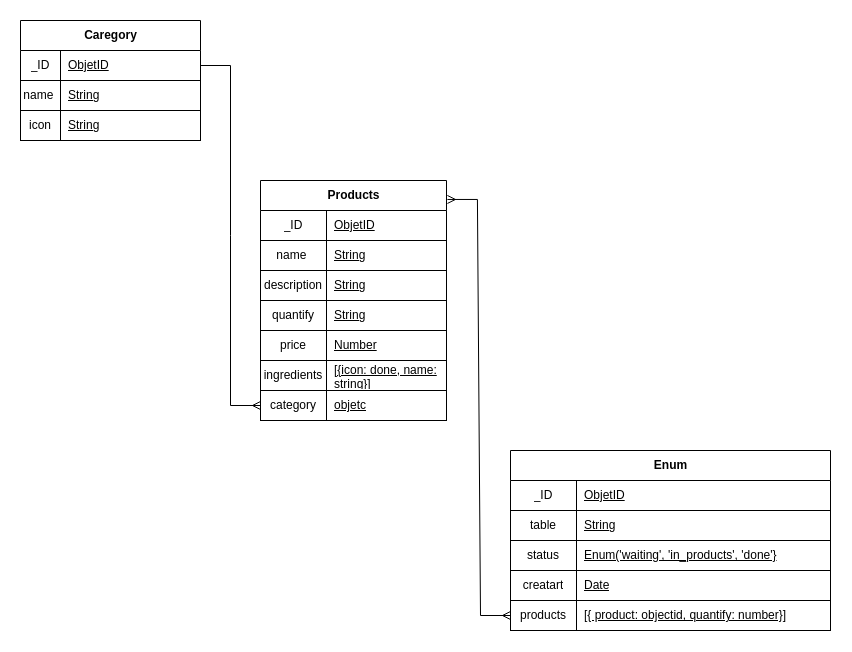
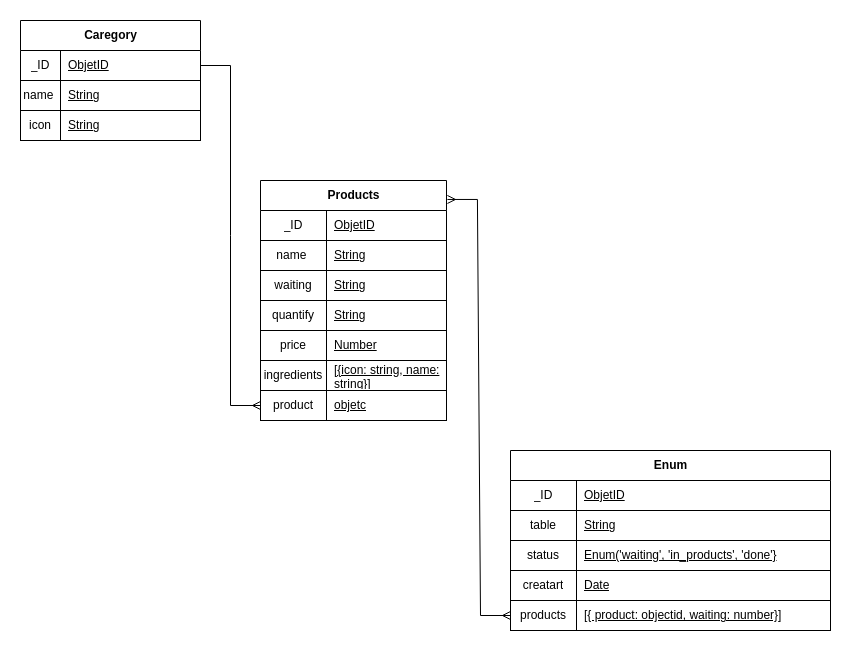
(294, 286) -> (294, 286)
(391, 376) -> (391, 376)
(294, 406) -> (294, 406)
(705, 616) -> (700, 616)
